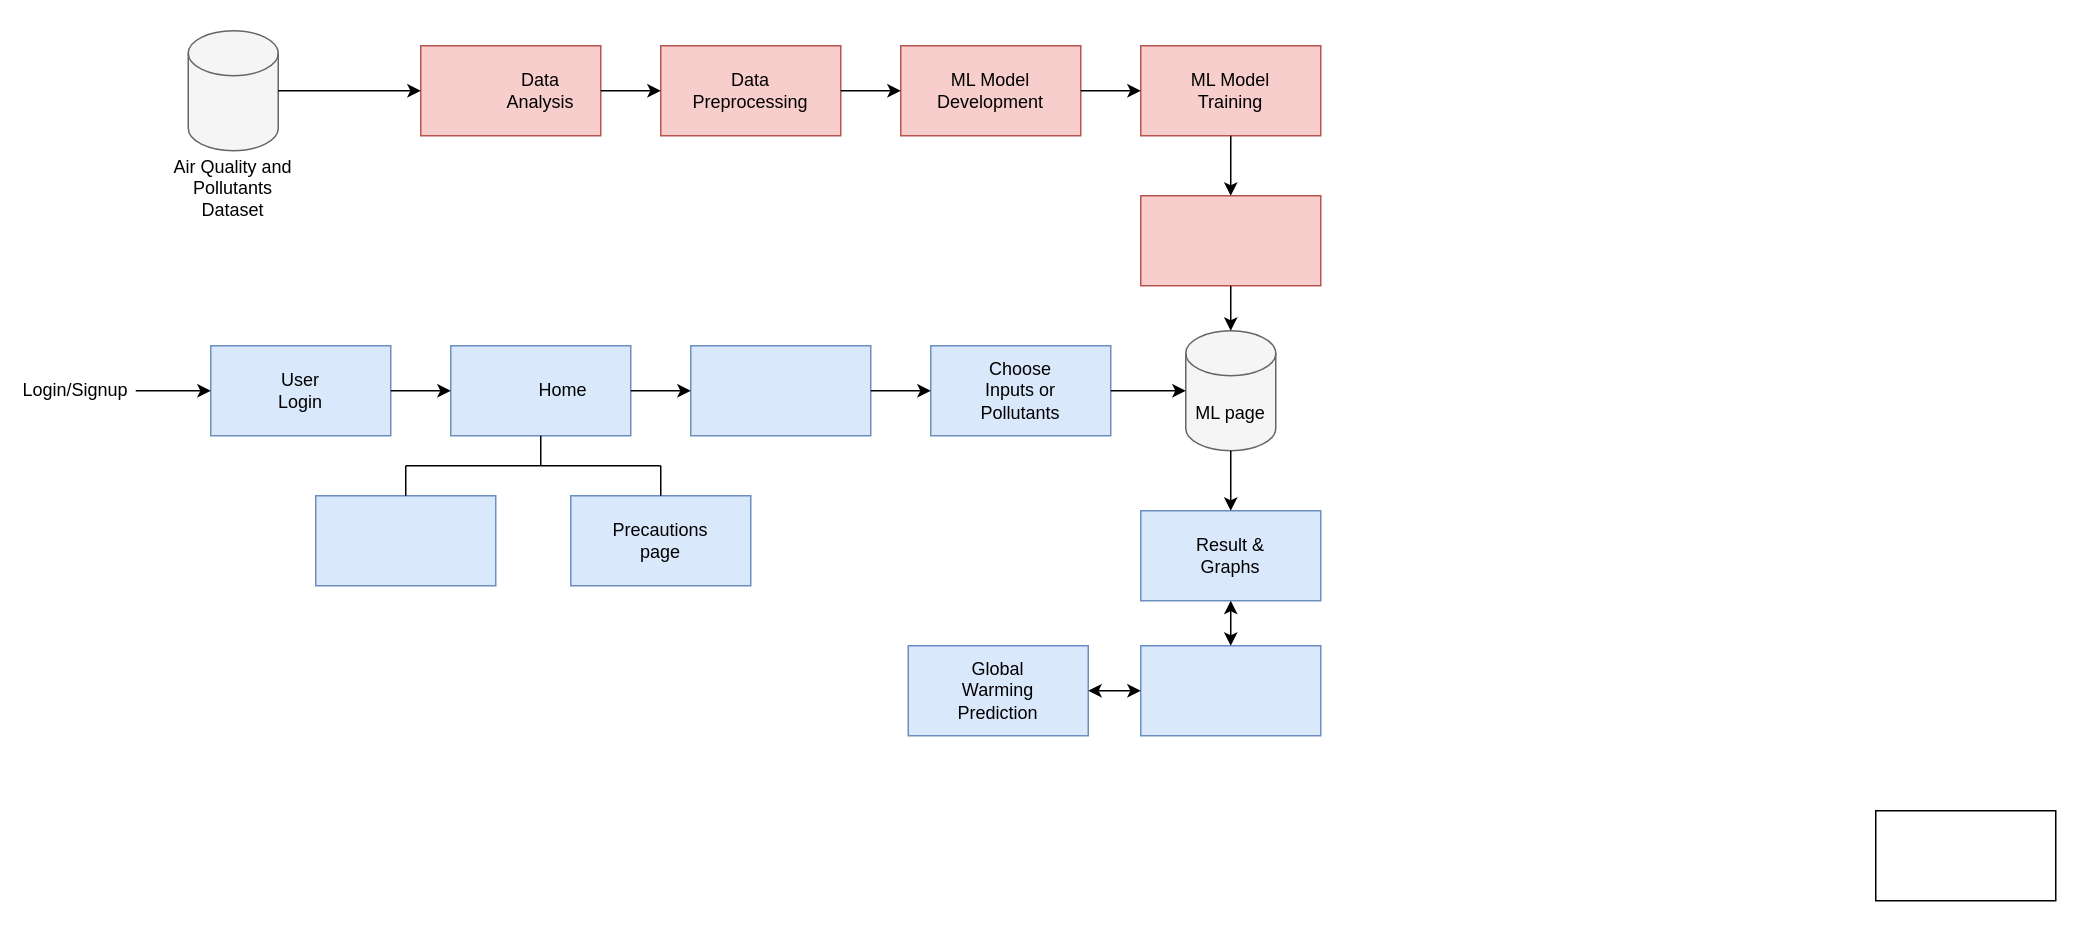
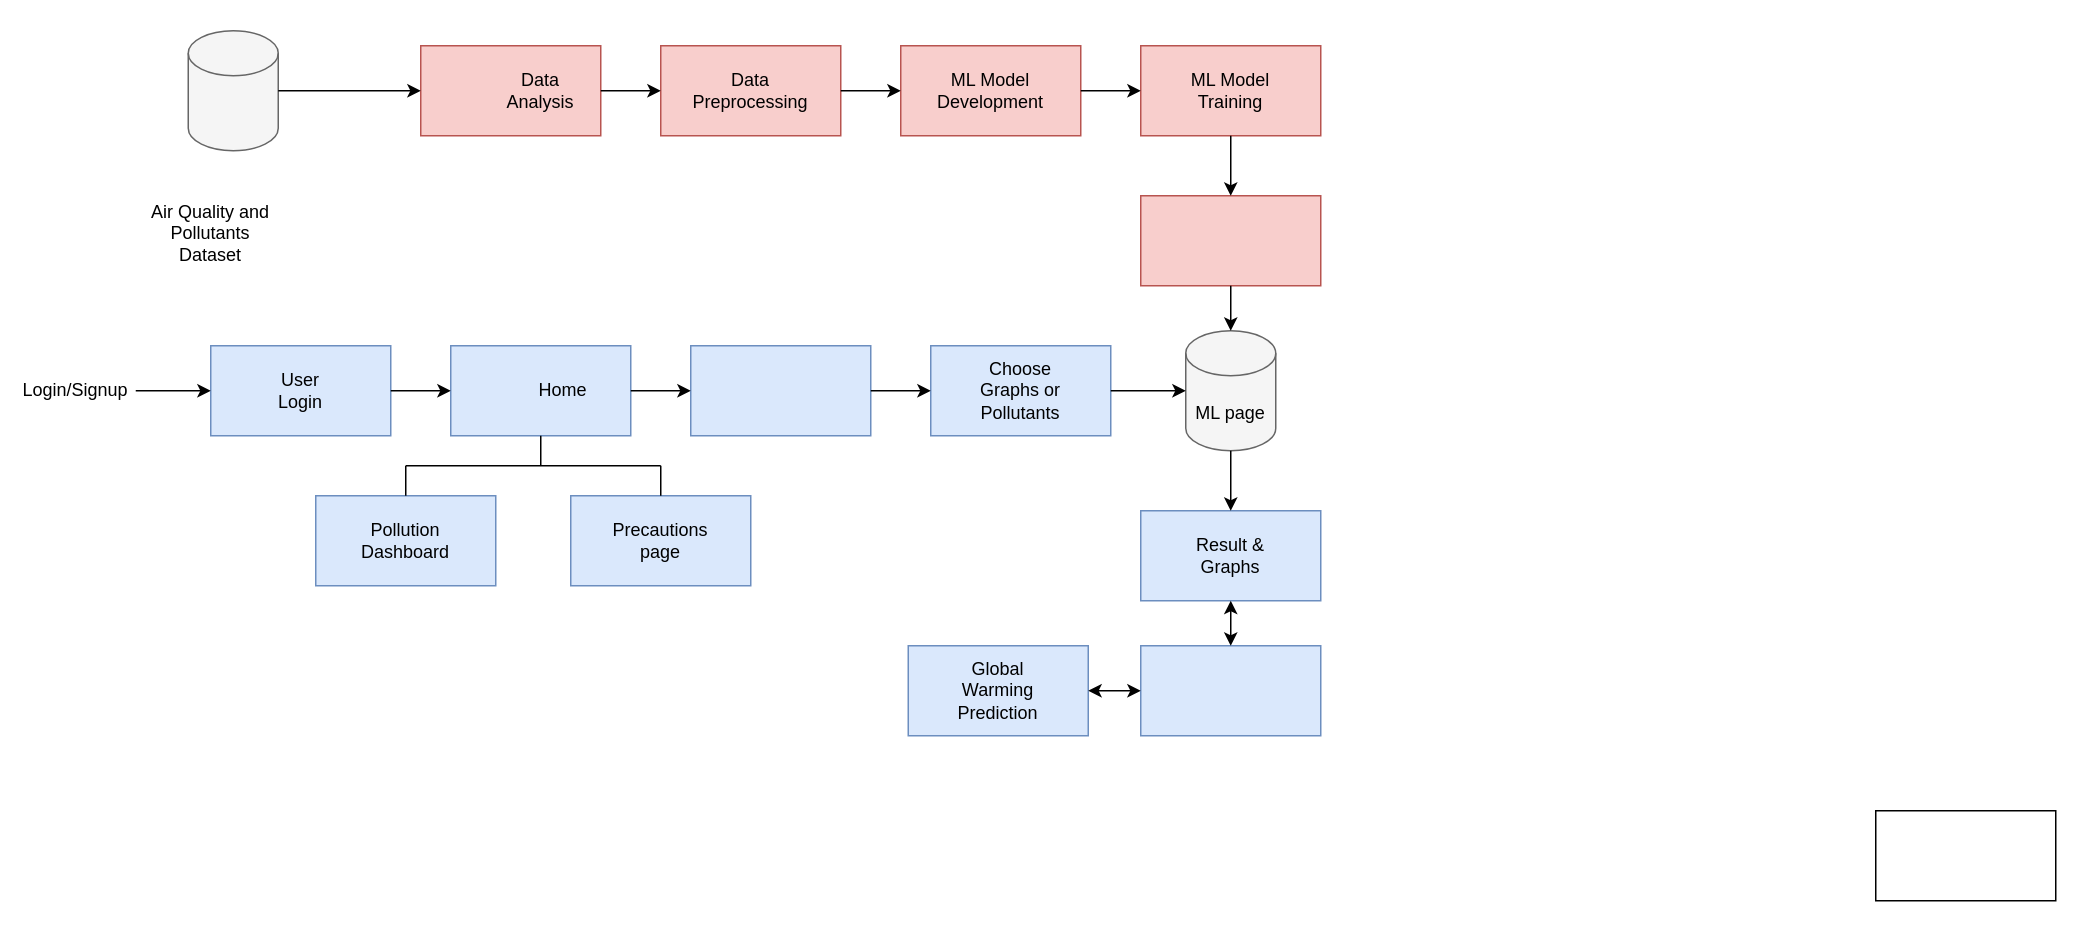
(233, 188) -> (211, 233)
(1021, 391) -> (1021, 391)
none -> (406, 541)
